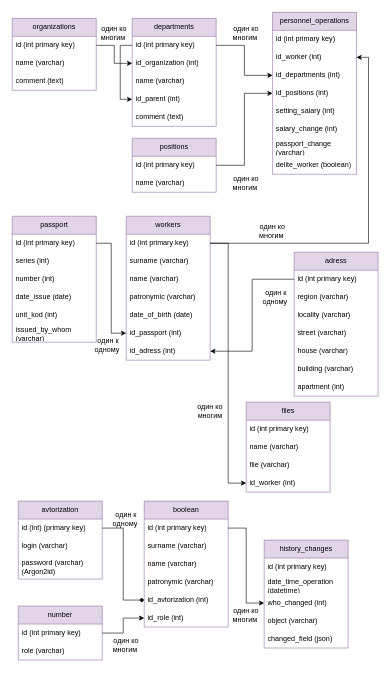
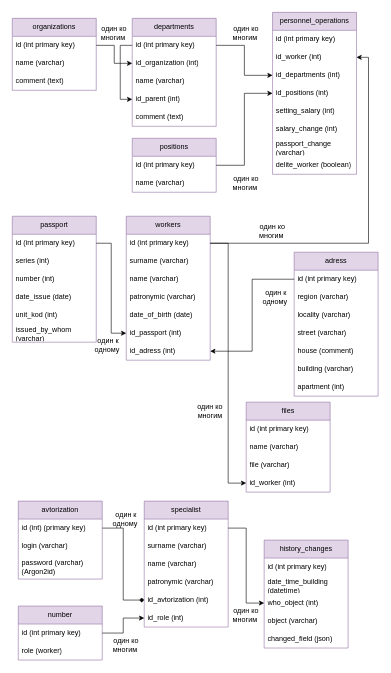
(327, 351) -> (327, 351)
(186, 510) -> (186, 510)
(307, 585) -> (307, 585)
(300, 603) -> (298, 603)
(48, 651) -> (46, 651)
